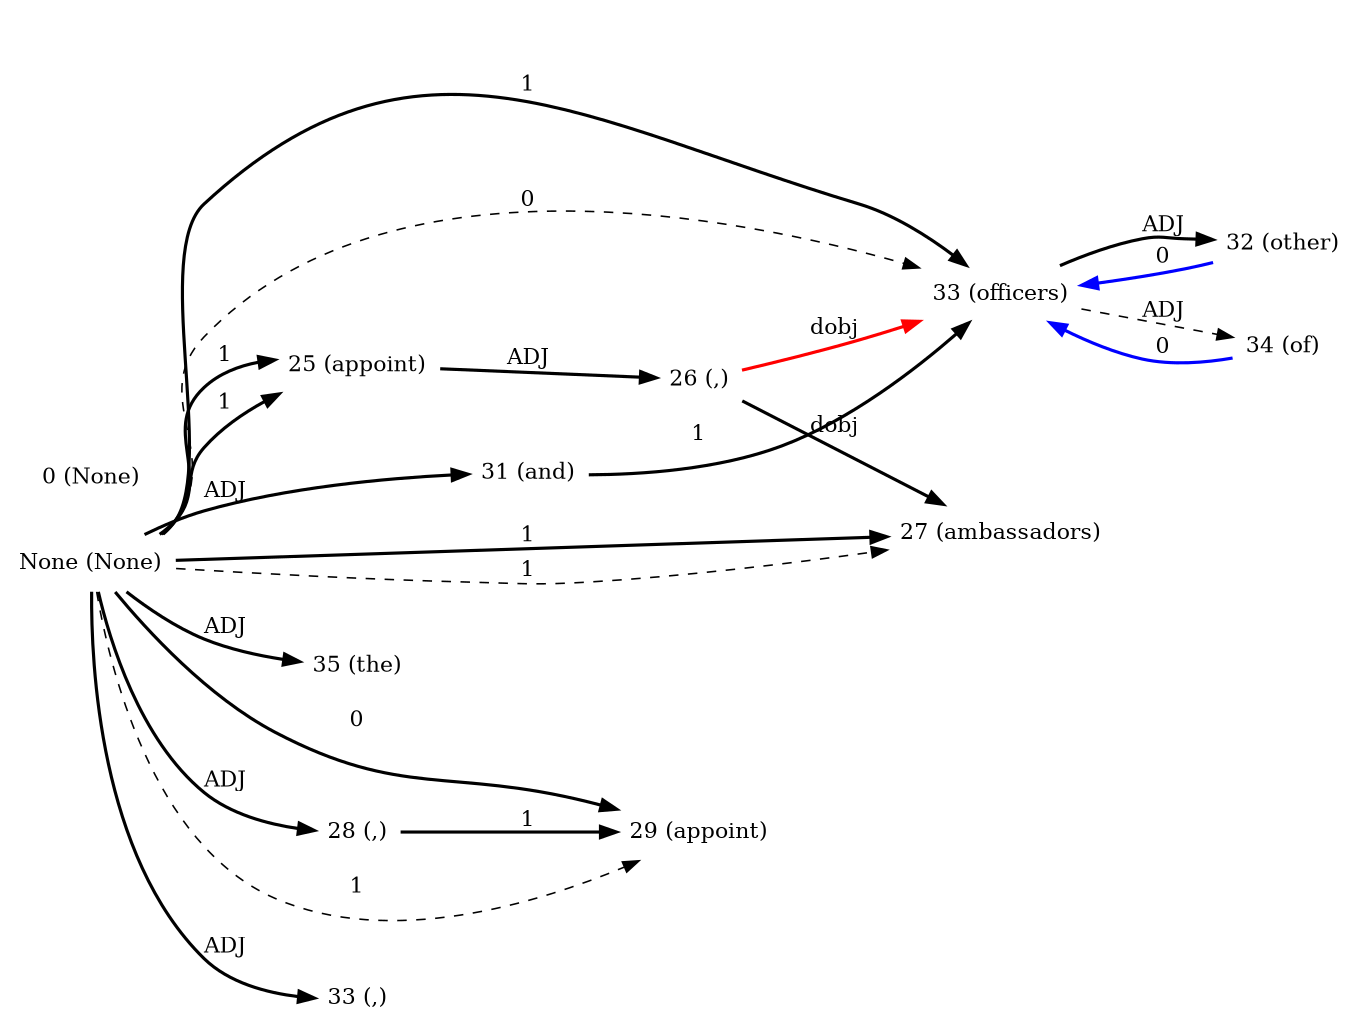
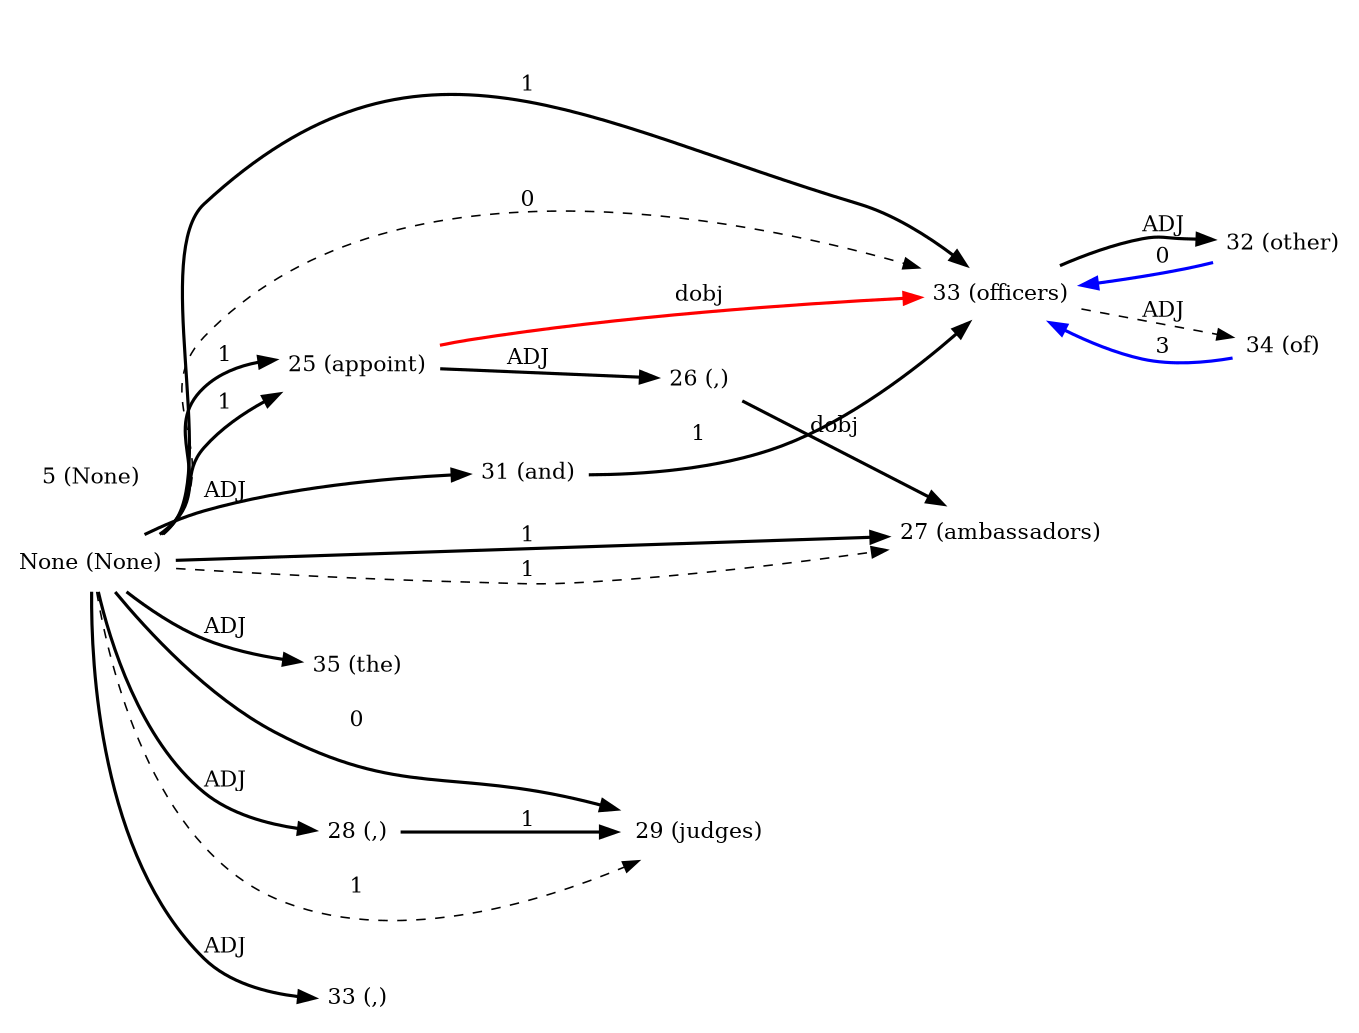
(1164, 347) -> (1164, 347)
(823, 350) -> (671, 315)
(91, 478) -> (91, 478)
(699, 832) -> (699, 832)
